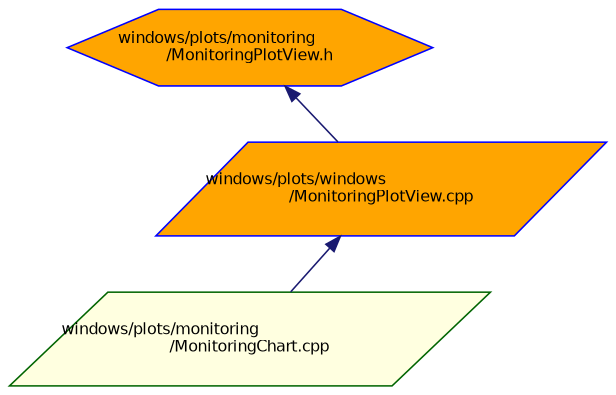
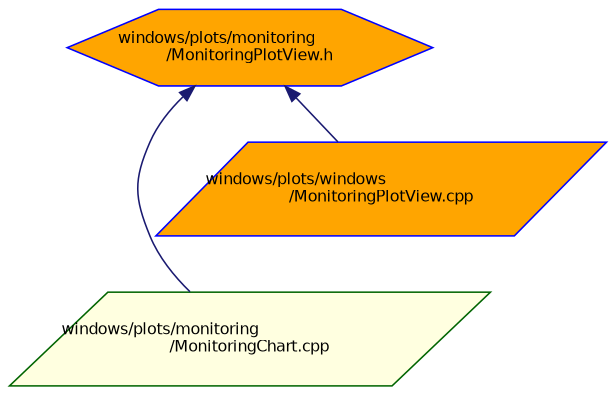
(310, 270) -> (138, 195)
